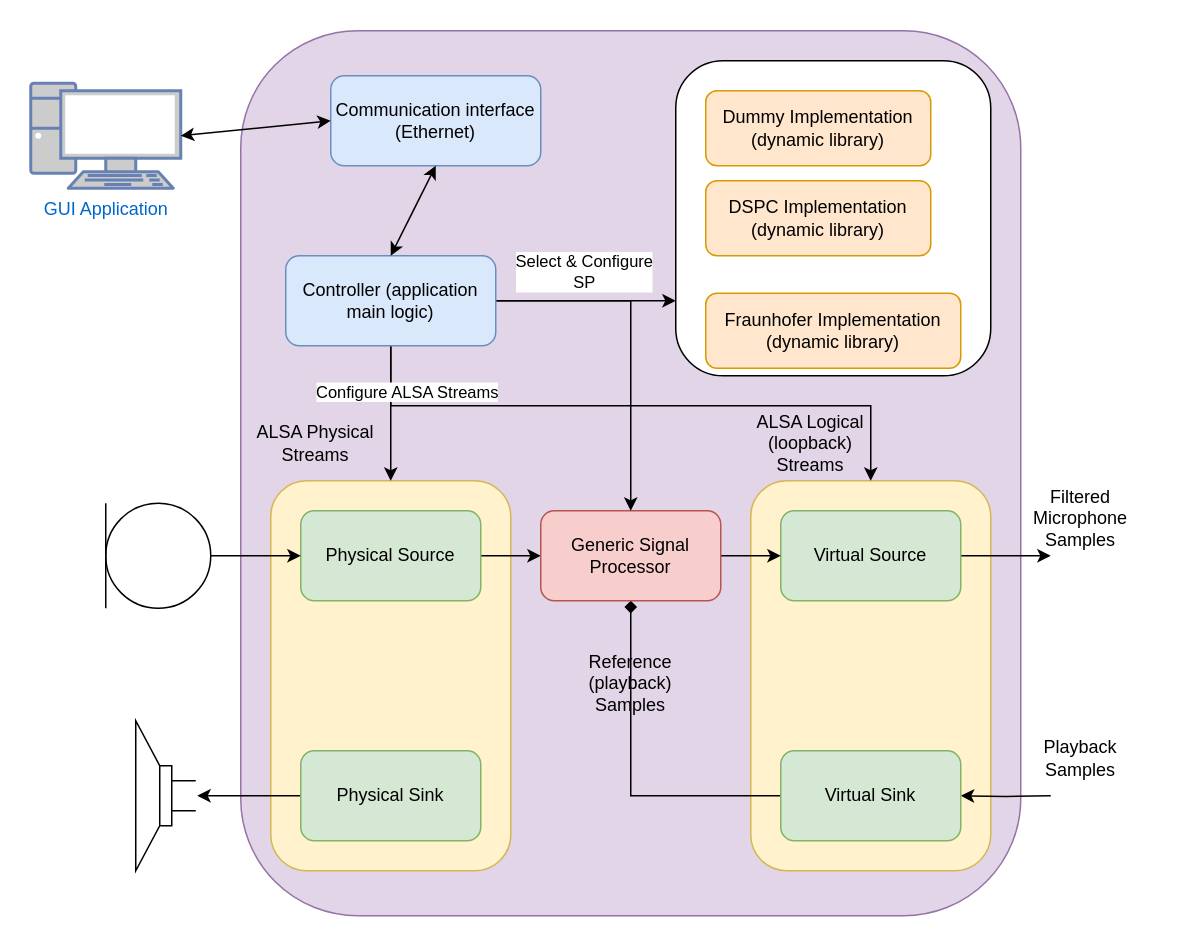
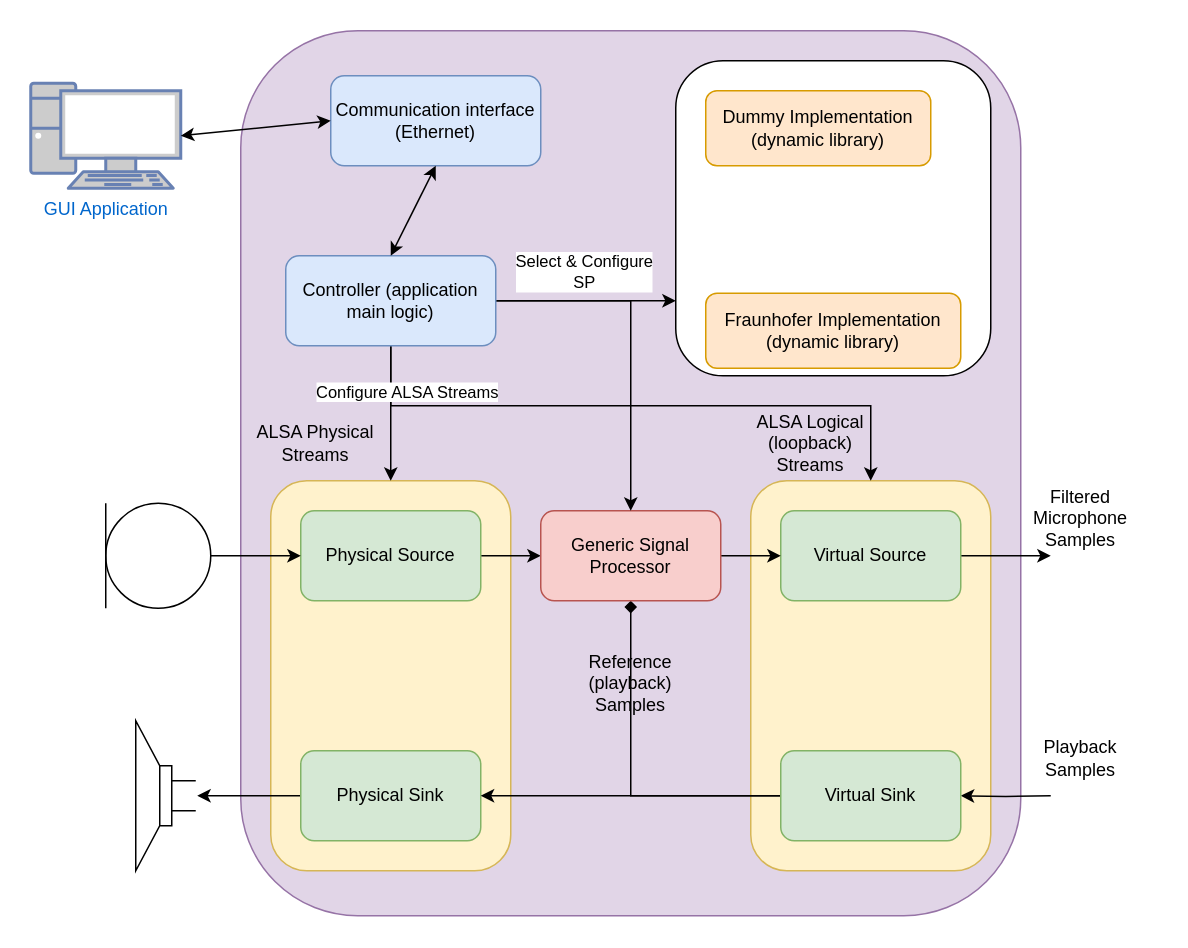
(818, 218) -> none
none -> (559, 796)
